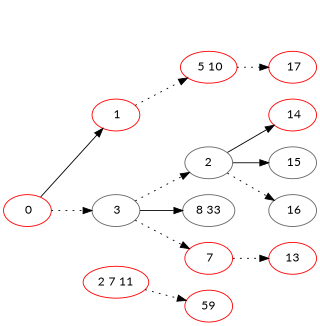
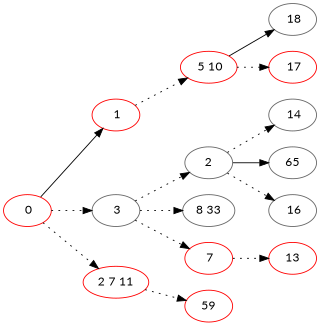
none -> (293, 19)
(293, 115) -> (293, 115)
(247, 141) -> (247, 141)
(293, 163) -> (293, 163)
(157, 211) -> (157, 211)
none -> (67, 243)
